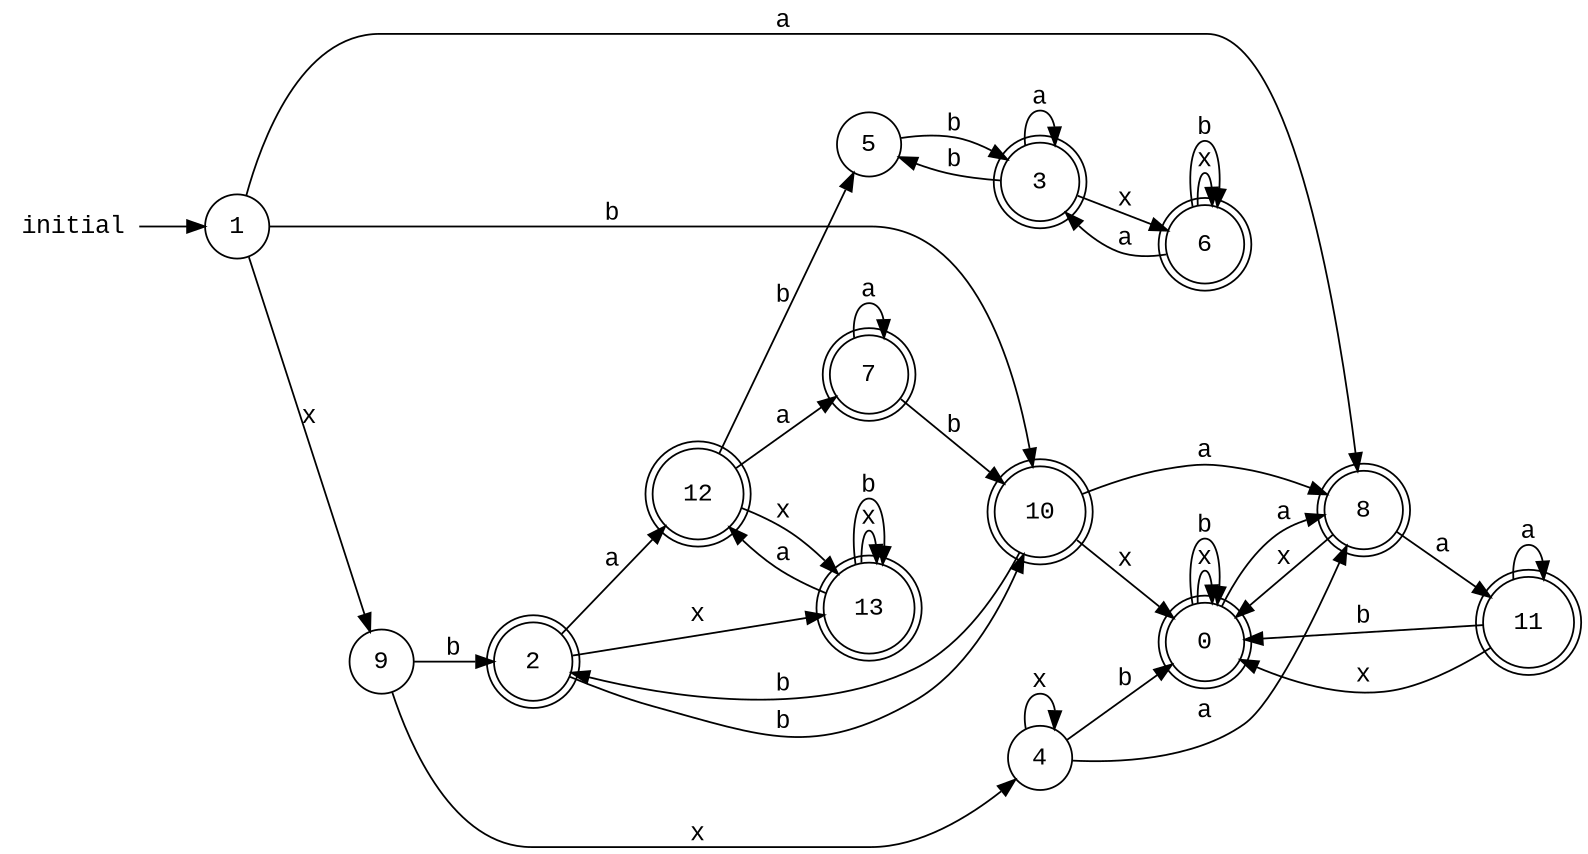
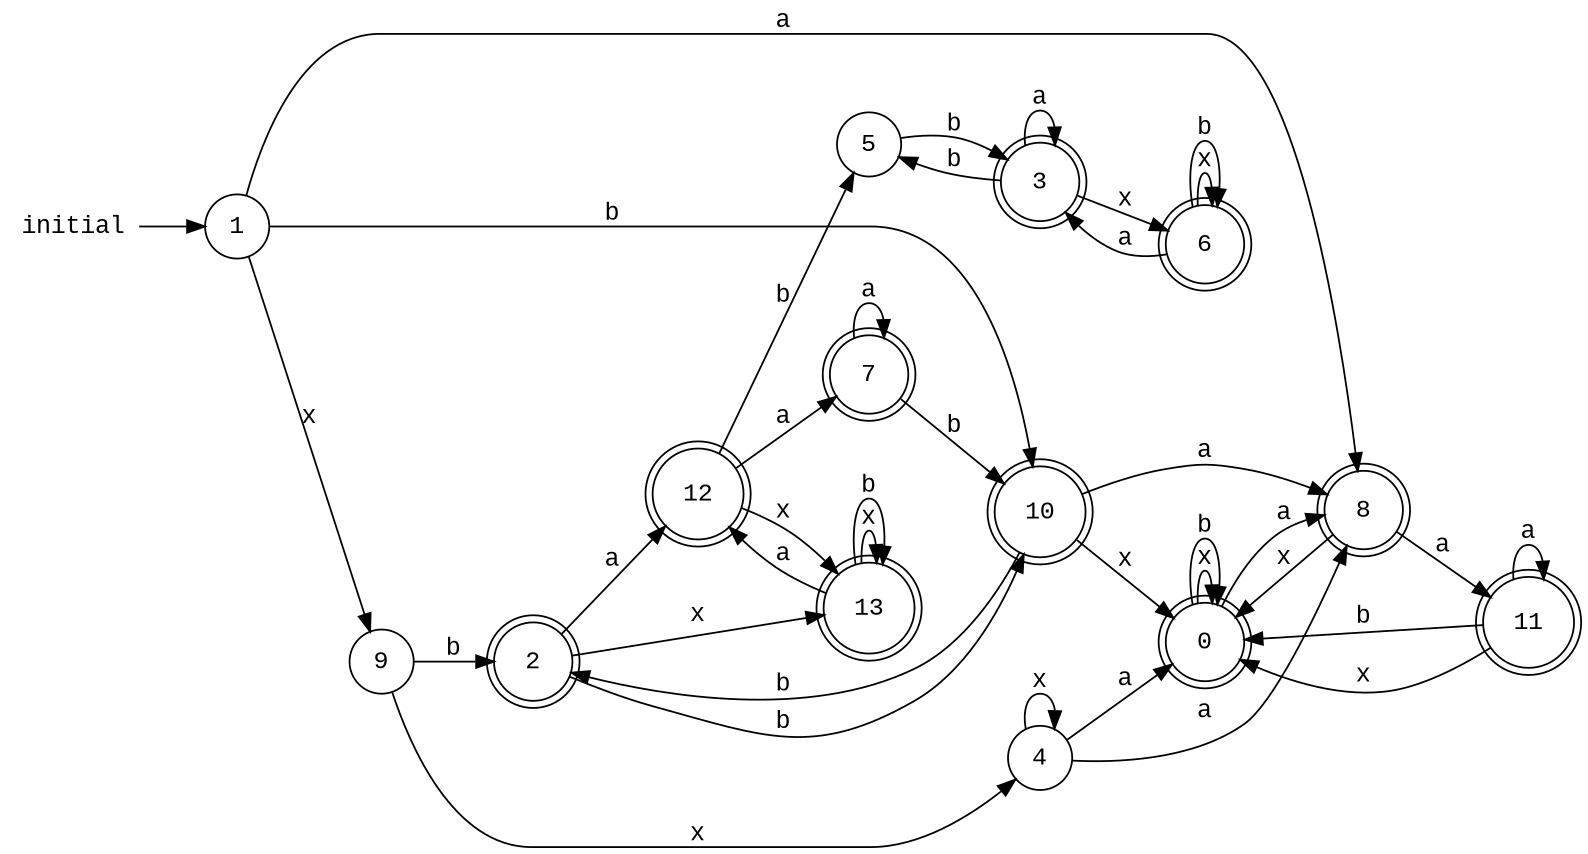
(1126, 679) -> (1126, 679)
